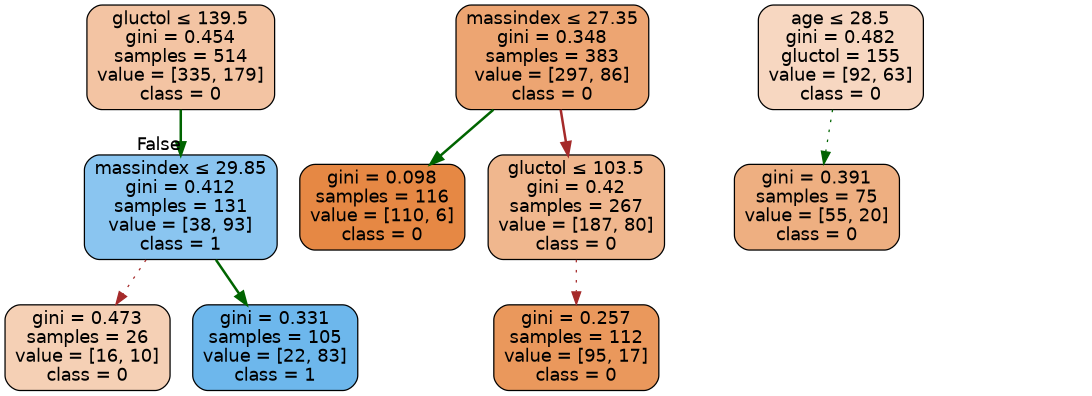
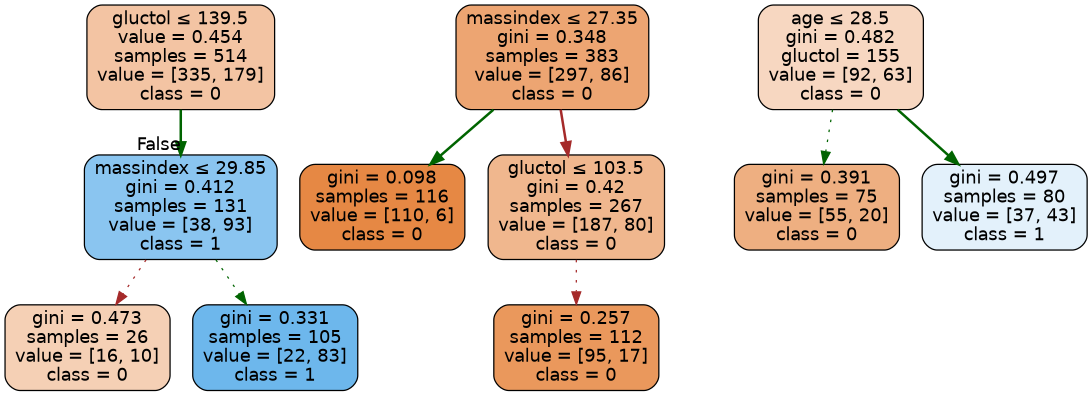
(181, 38) -> (181, 38)
none -> (1005, 207)
(228, 277) -> (228, 277)
